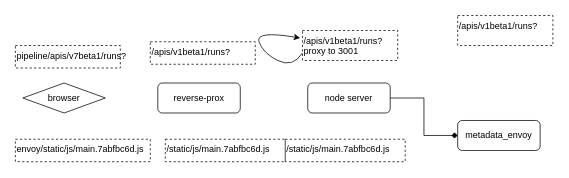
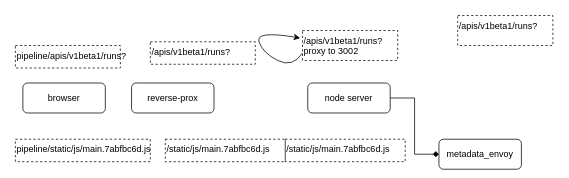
(351, 46) -> (351, 46)
(80, 56) -> (80, 56)
(64, 98) -> (64, 98)
(199, 98) -> (173, 98)
(499, 135) -> (480, 154)
(93, 150) -> (97, 150)
